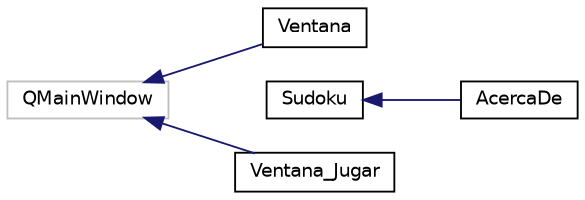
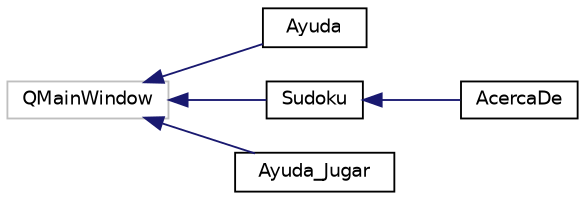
(315, 28) -> (315, 28)
none -> (227, 100)
(315, 172) -> (315, 172)
